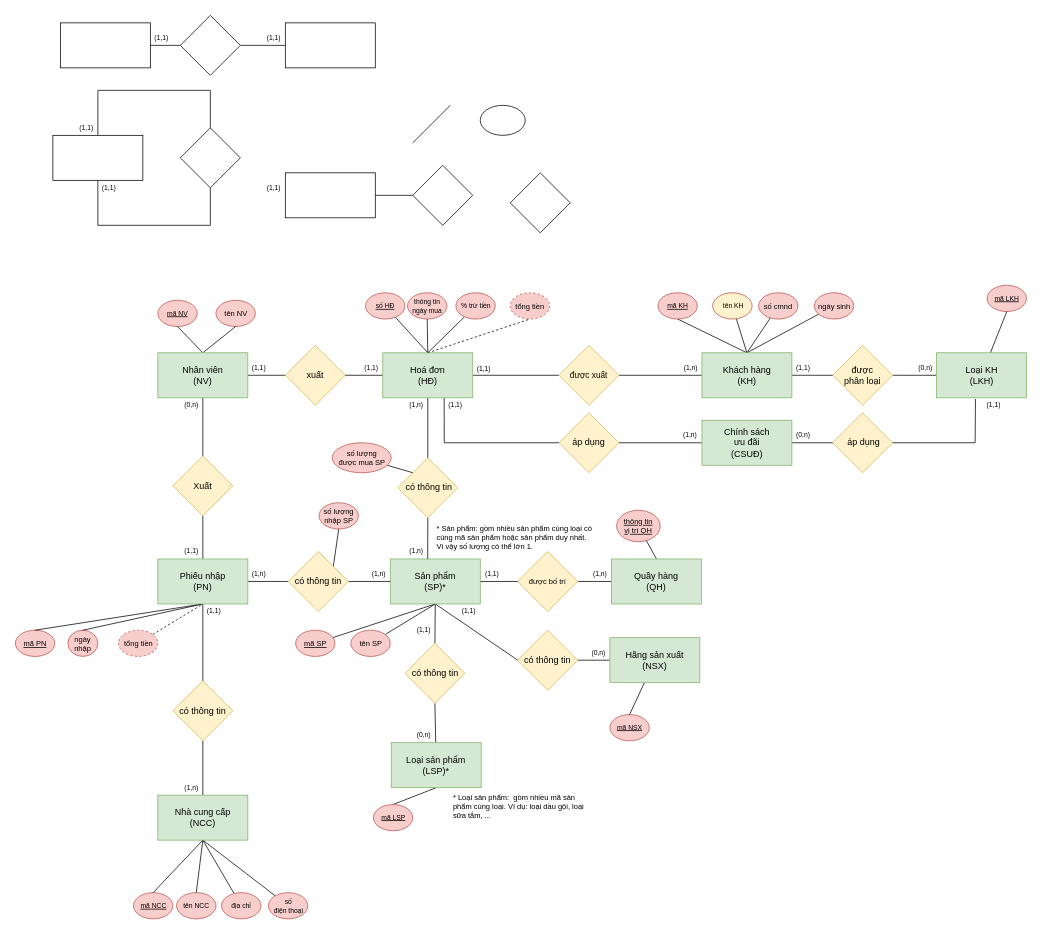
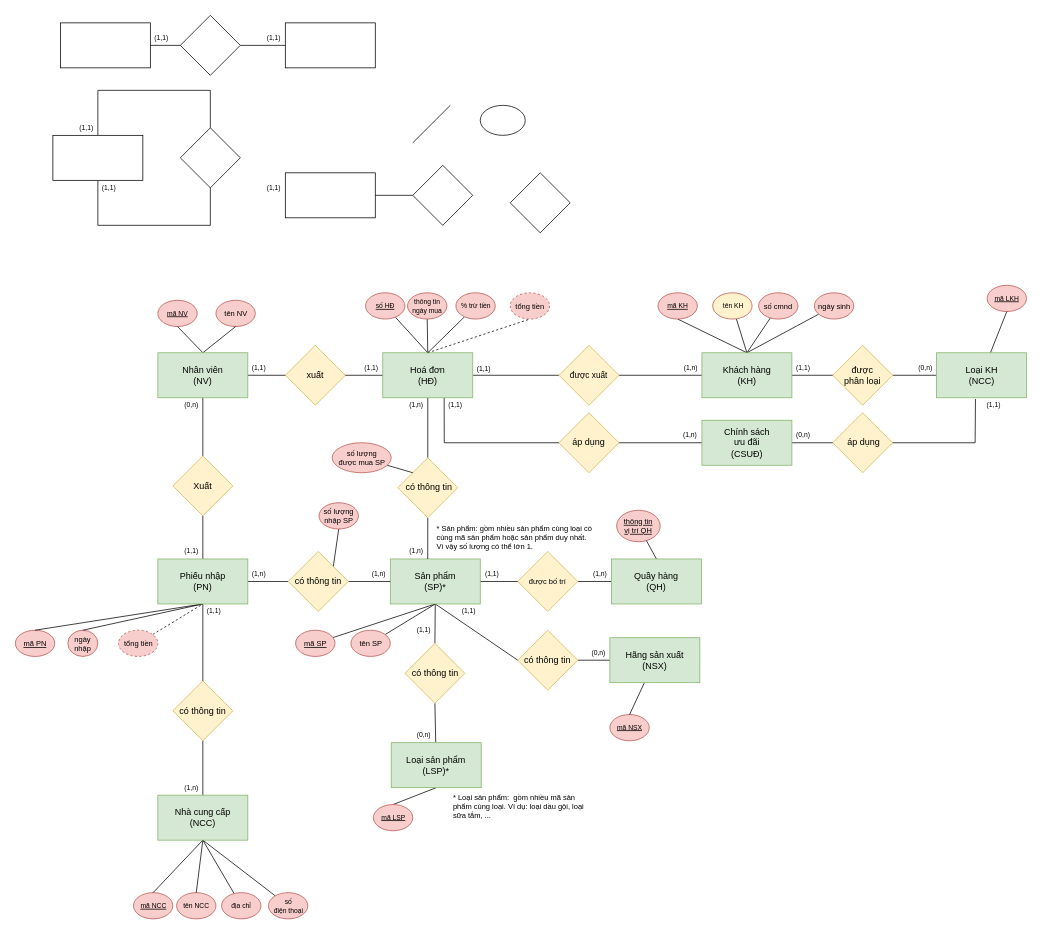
(982, 375) -> (982, 375)
